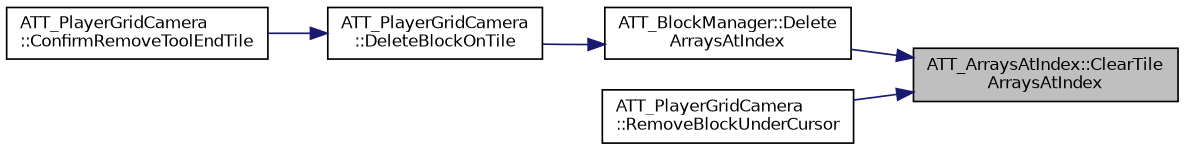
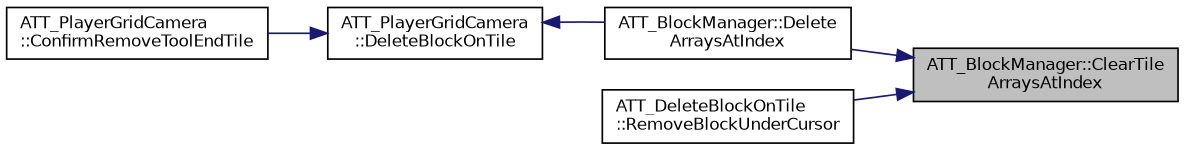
(565, 44) -> (582, 22)
(1046, 75) -> (1046, 75)
(728, 116) -> (728, 116)
